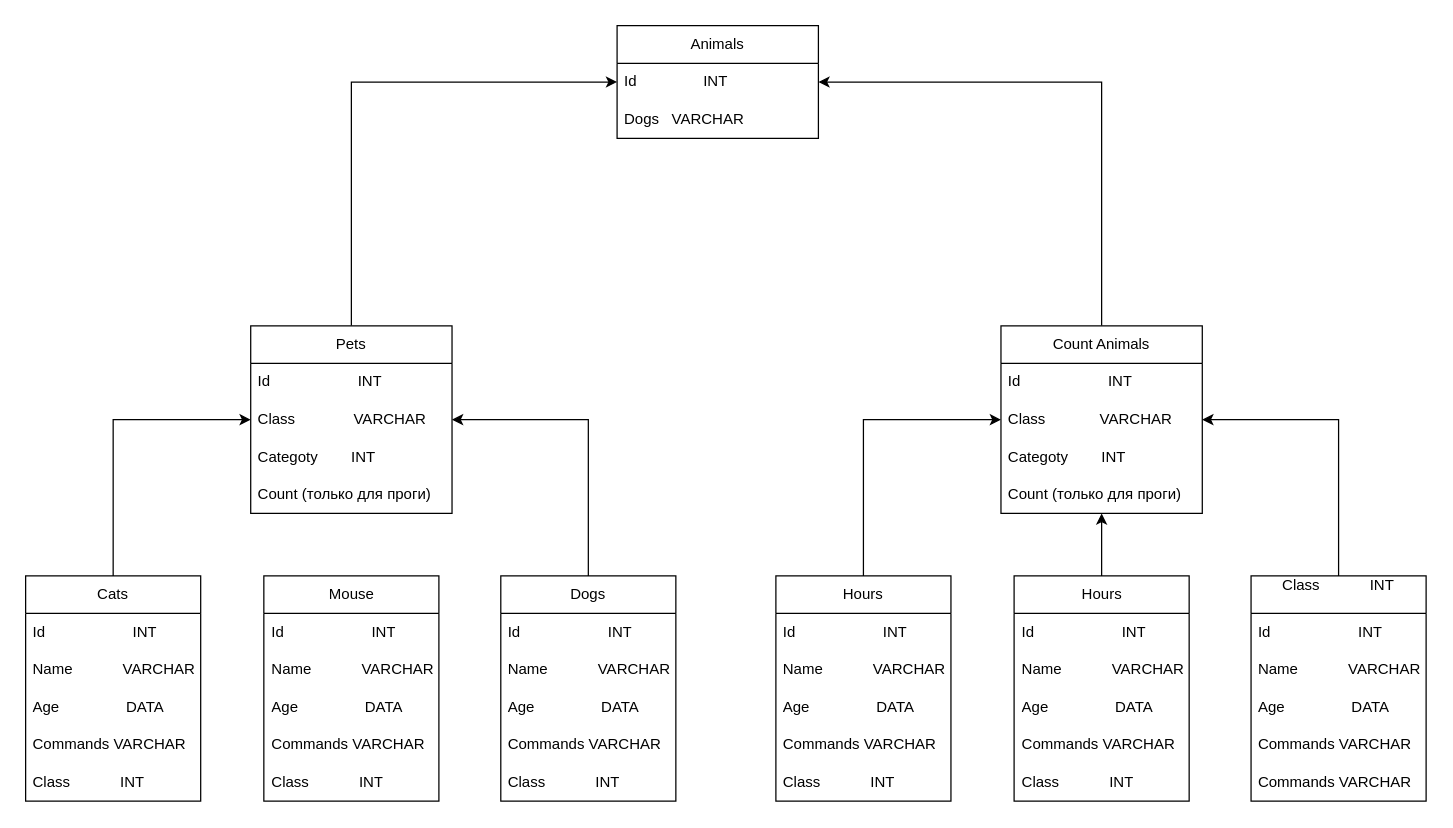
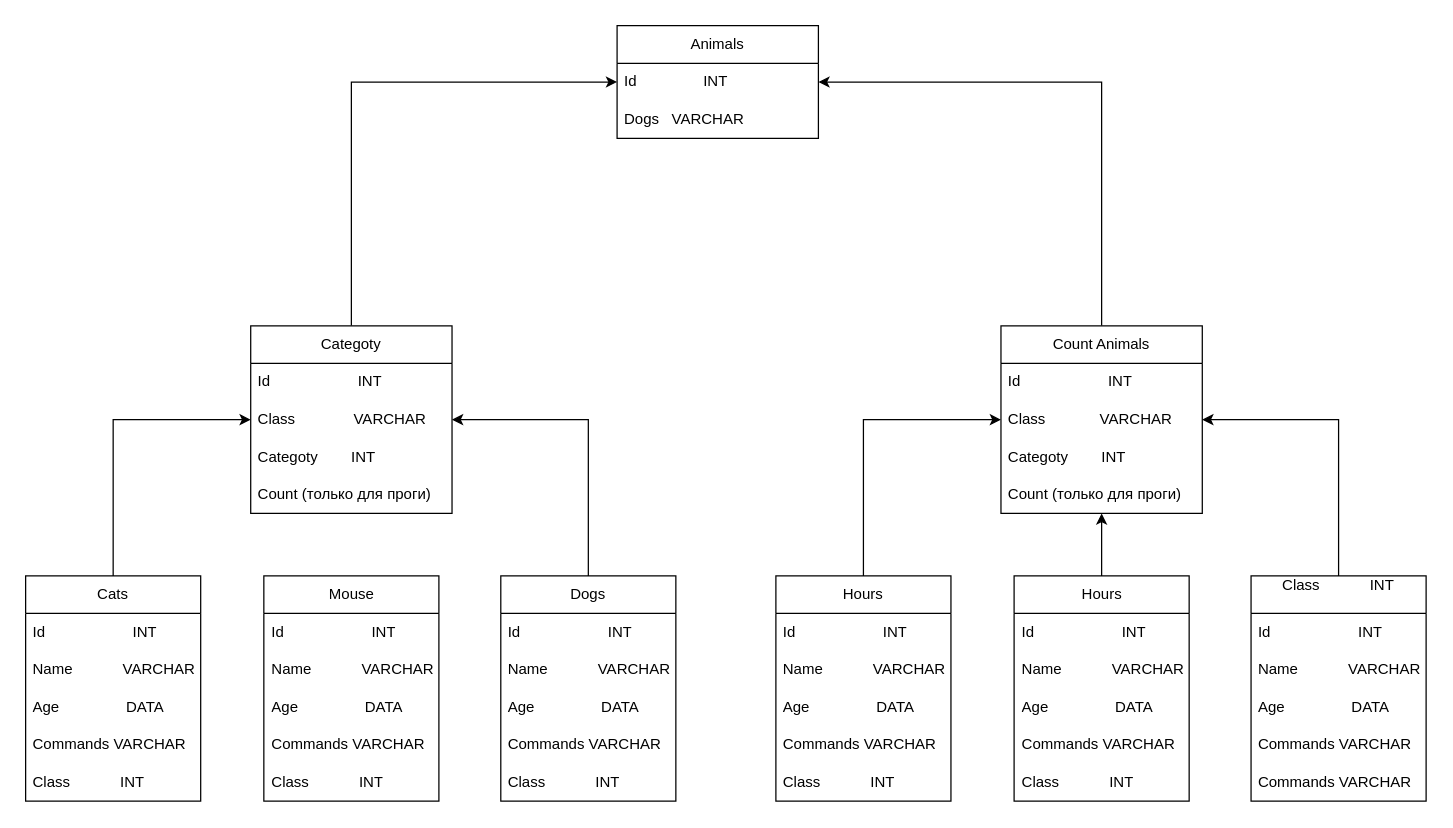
(351, 344) -> (351, 344)
